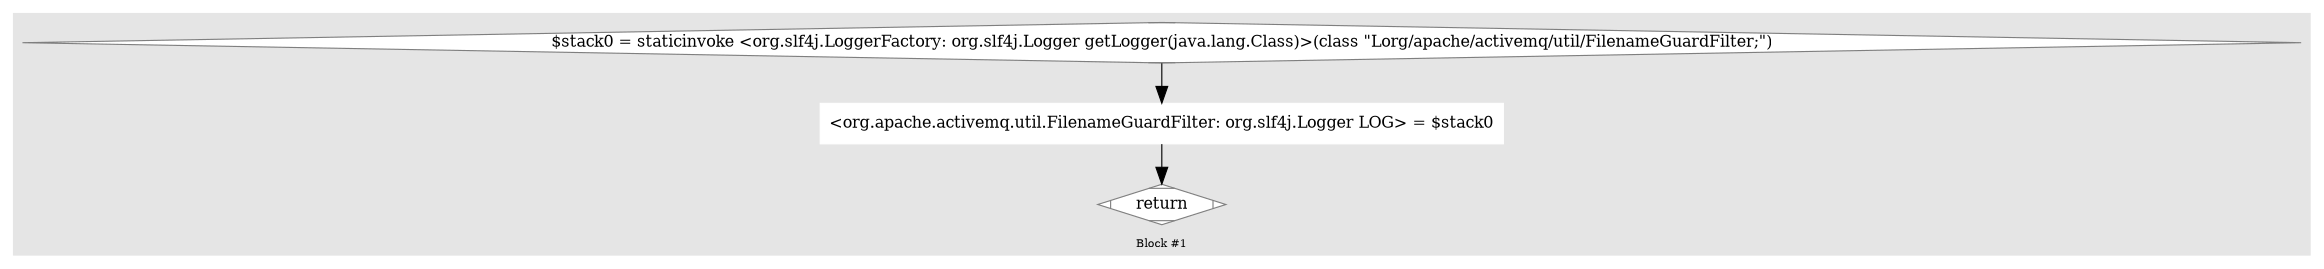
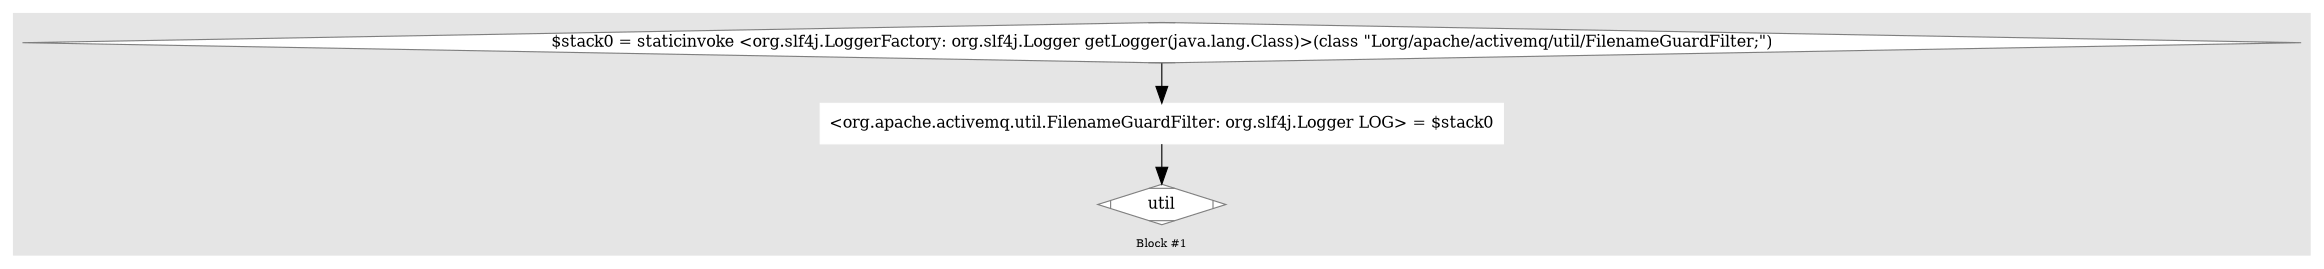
(1162, 204) -> (1162, 204)
